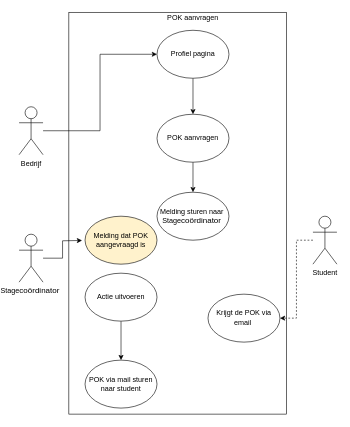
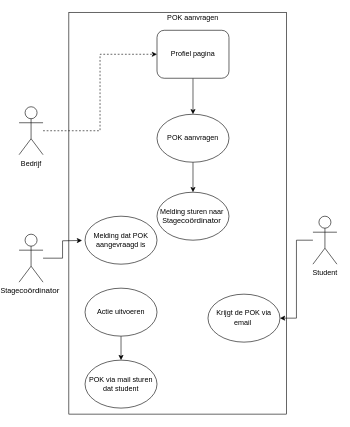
(193, 54) -> (193, 54)
(100, 95) -> (100, 95)
(121, 240) -> (121, 240)
(296, 277) -> (296, 277)
(121, 297) -> (121, 312)
(121, 384) -> (121, 384)
